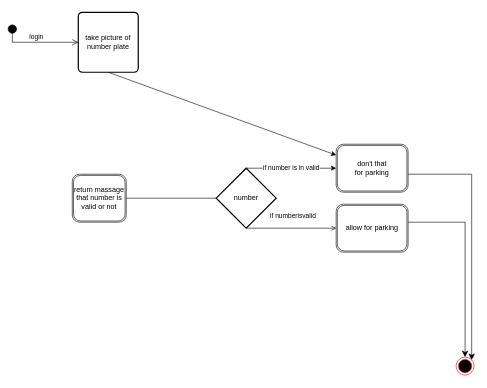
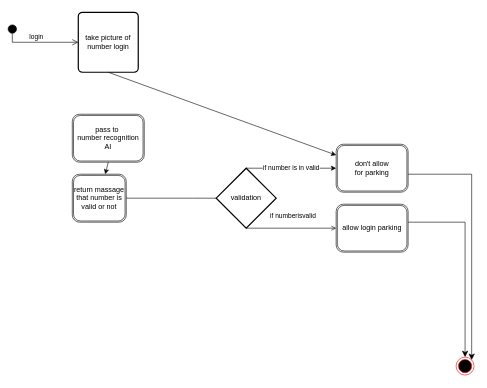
(108, 42) -> (108, 42)
none -> (108, 138)
none -> (107, 166)
(372, 168) -> (372, 168)
(246, 198) -> (246, 198)
(372, 228) -> (372, 228)
